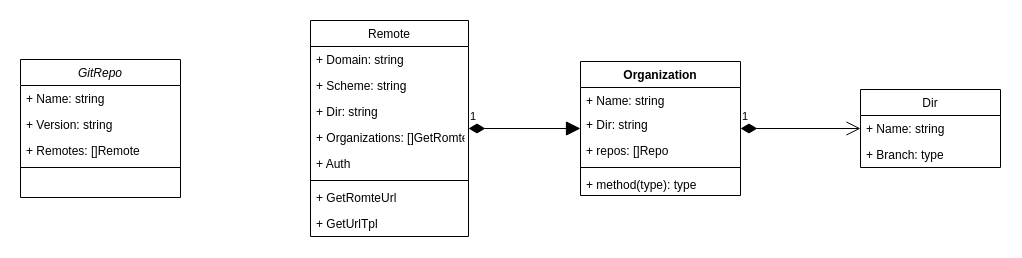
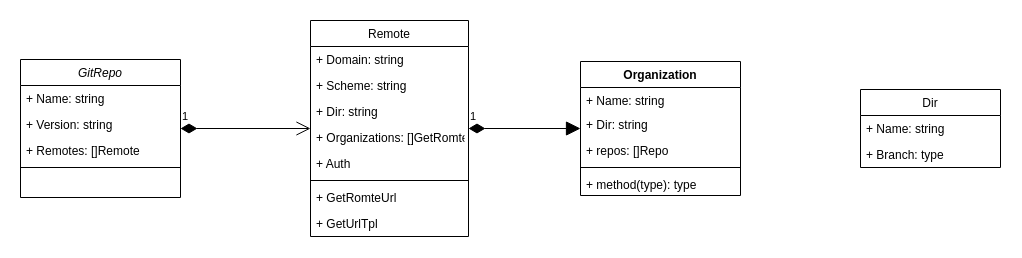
none -> (252, 129)
(807, 129) -> none
